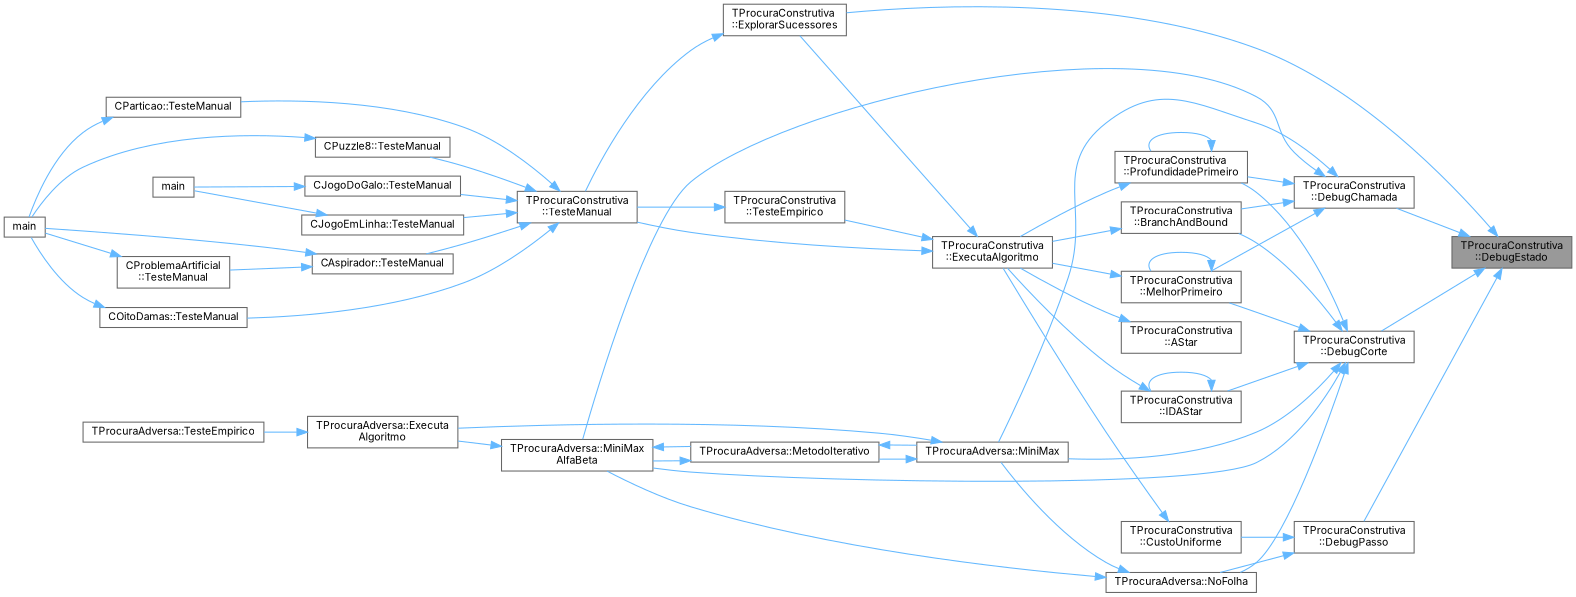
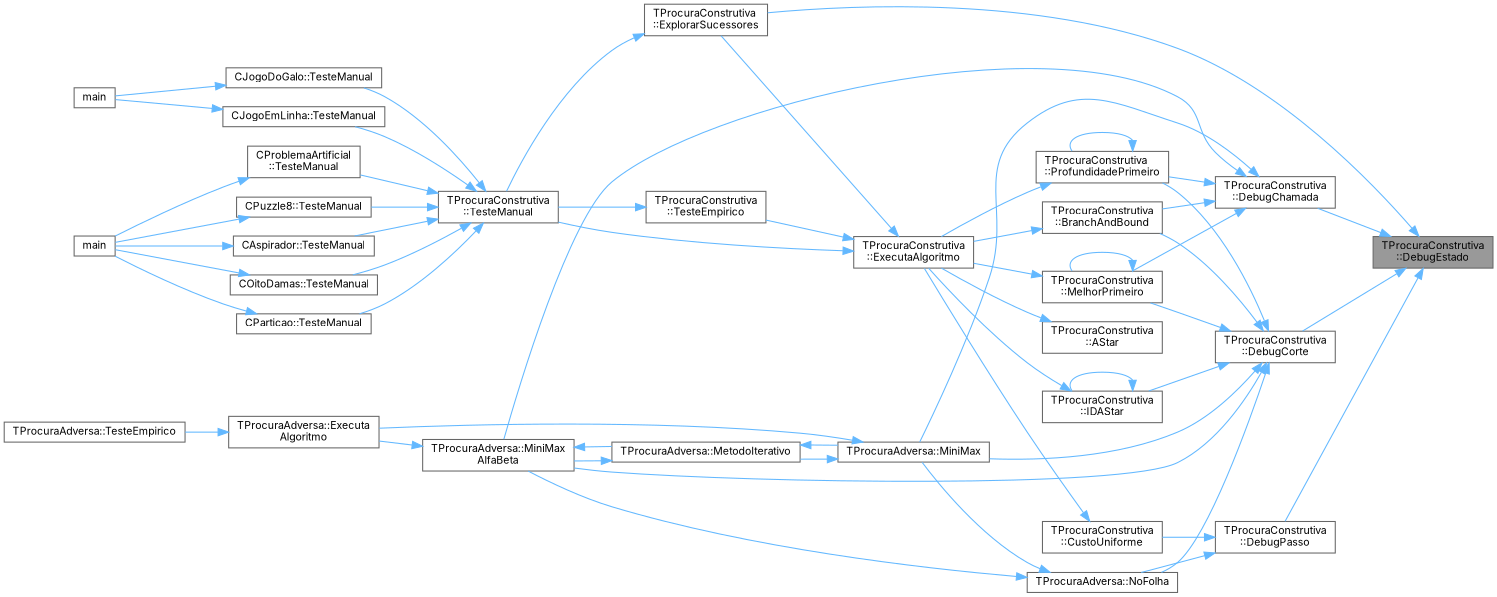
(266, 269) -> (394, 183)
